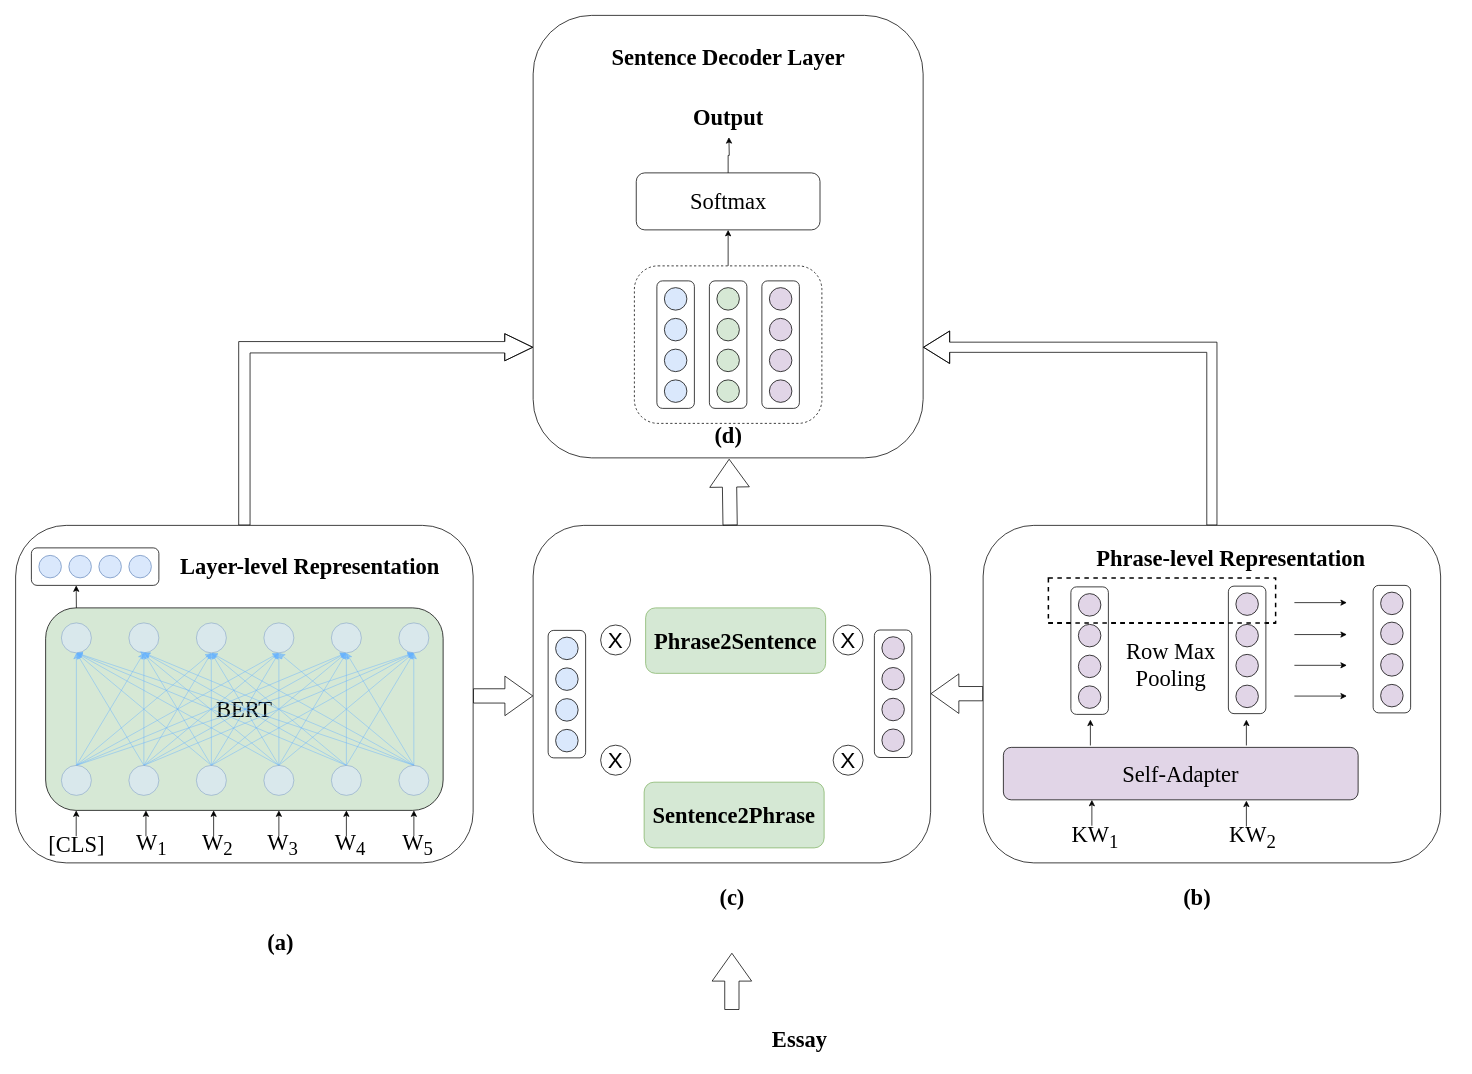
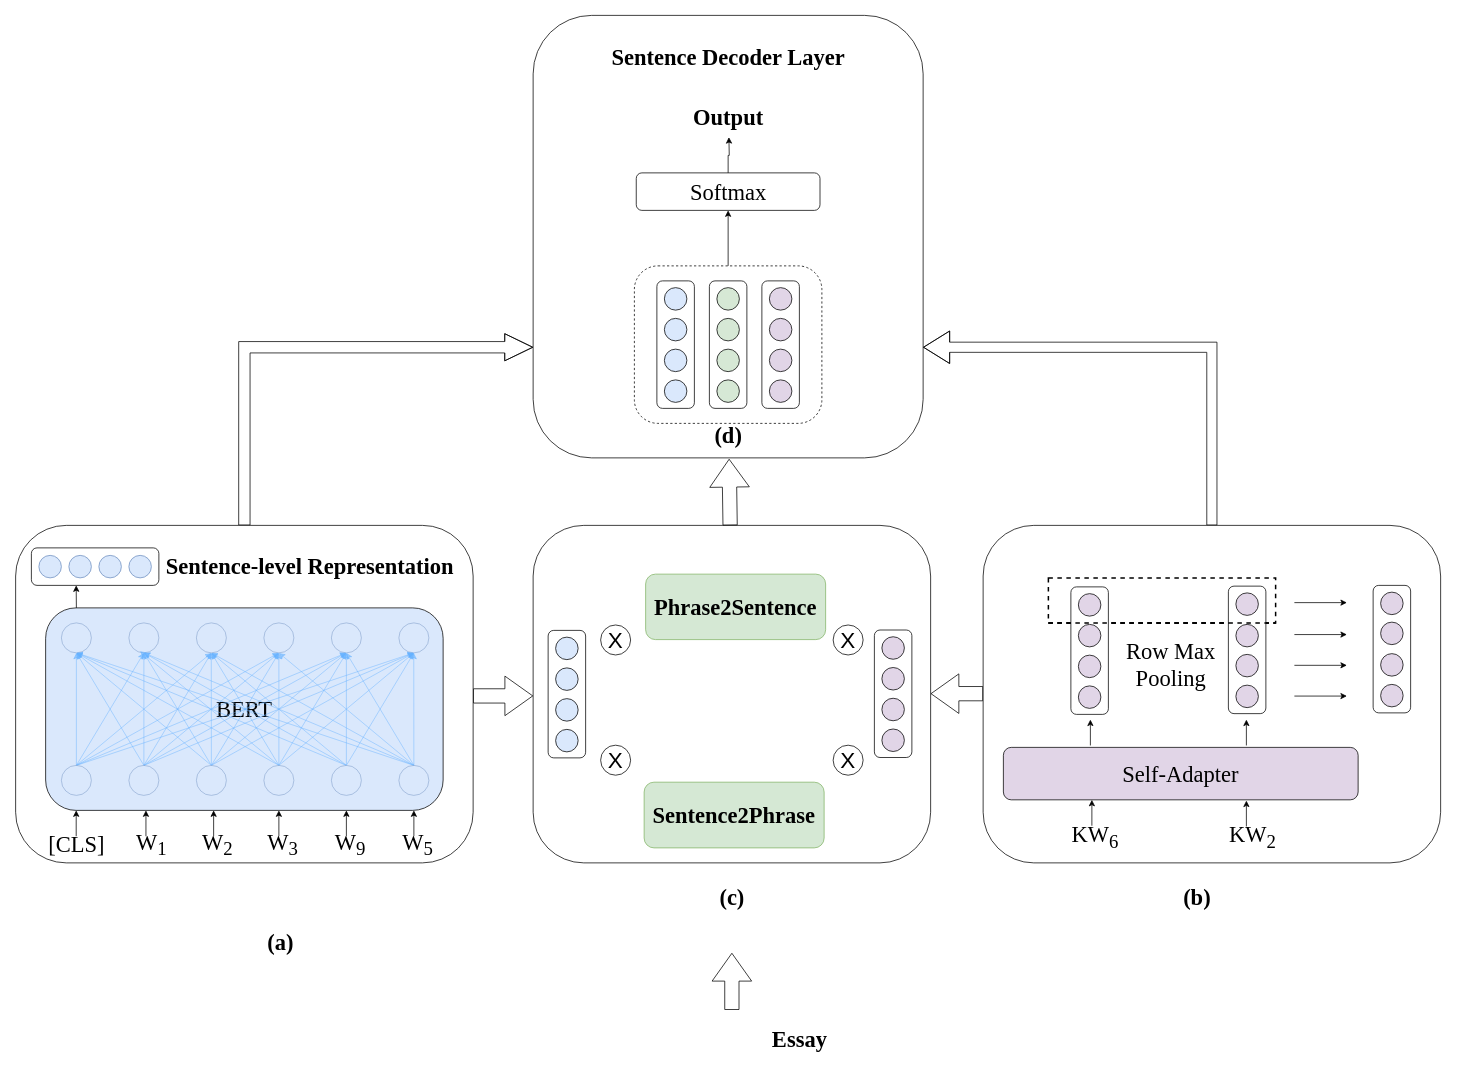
(728, 201) -> (728, 192)
(1230, 558) -> none
(310, 566) -> (310, 566)
(735, 641) -> (735, 607)
(244, 709) -> (244, 709)
(1095, 837) -> (1095, 837)
(350, 844) -> (350, 844)
